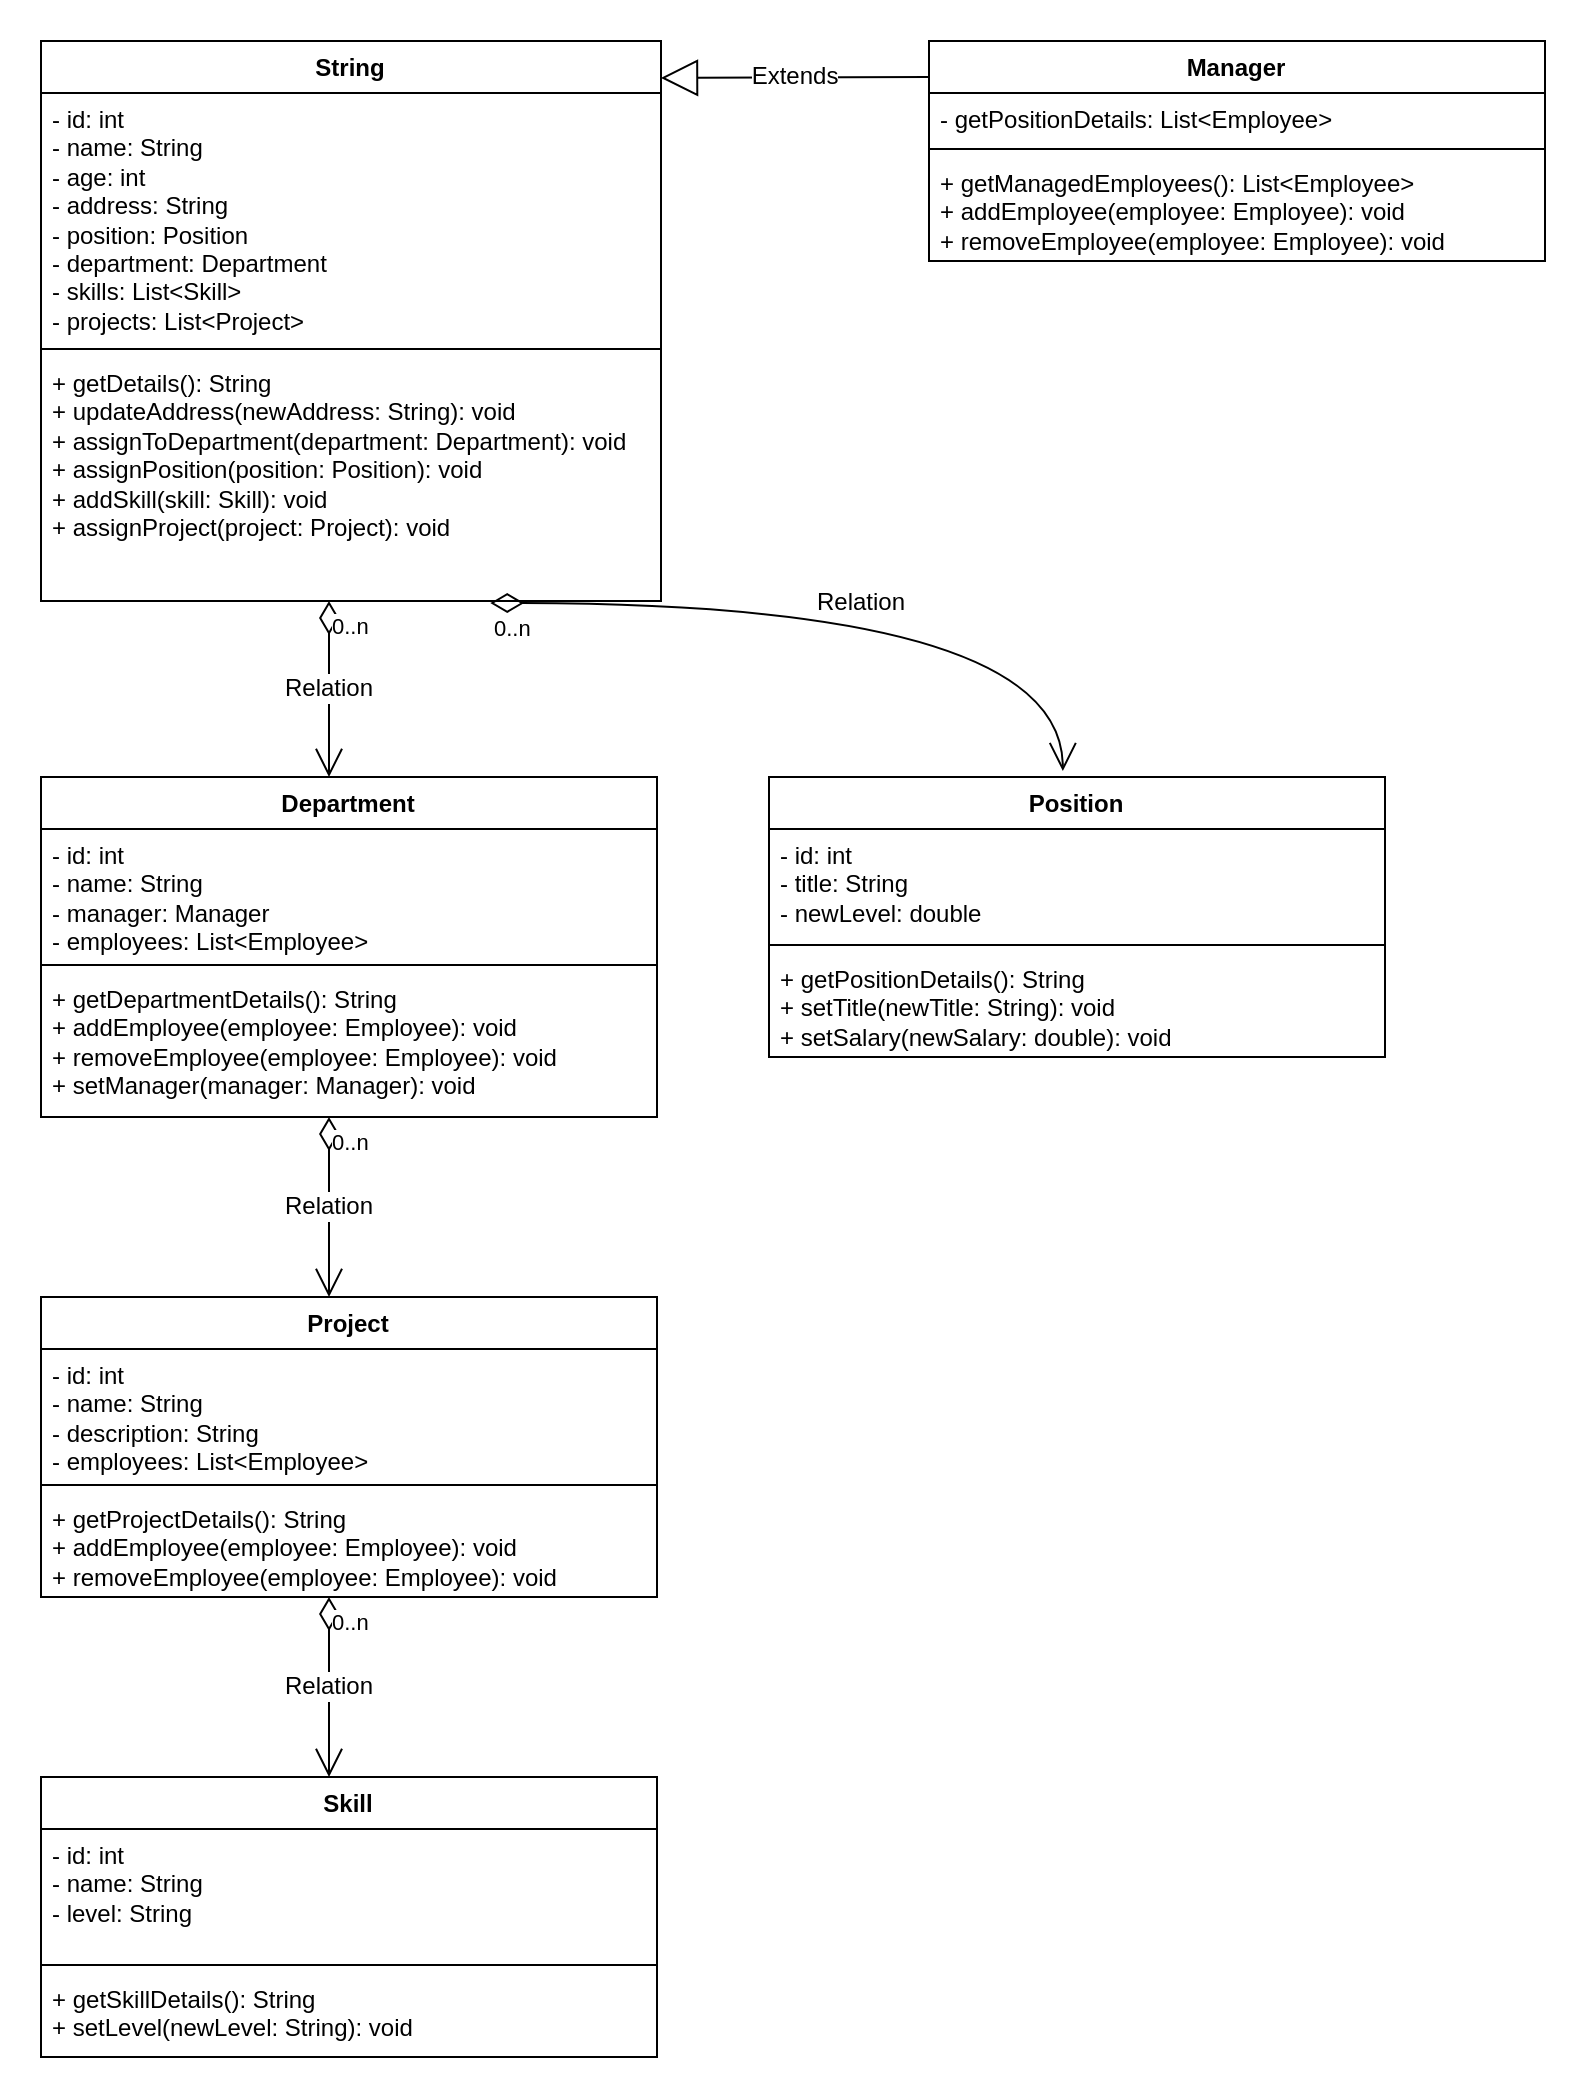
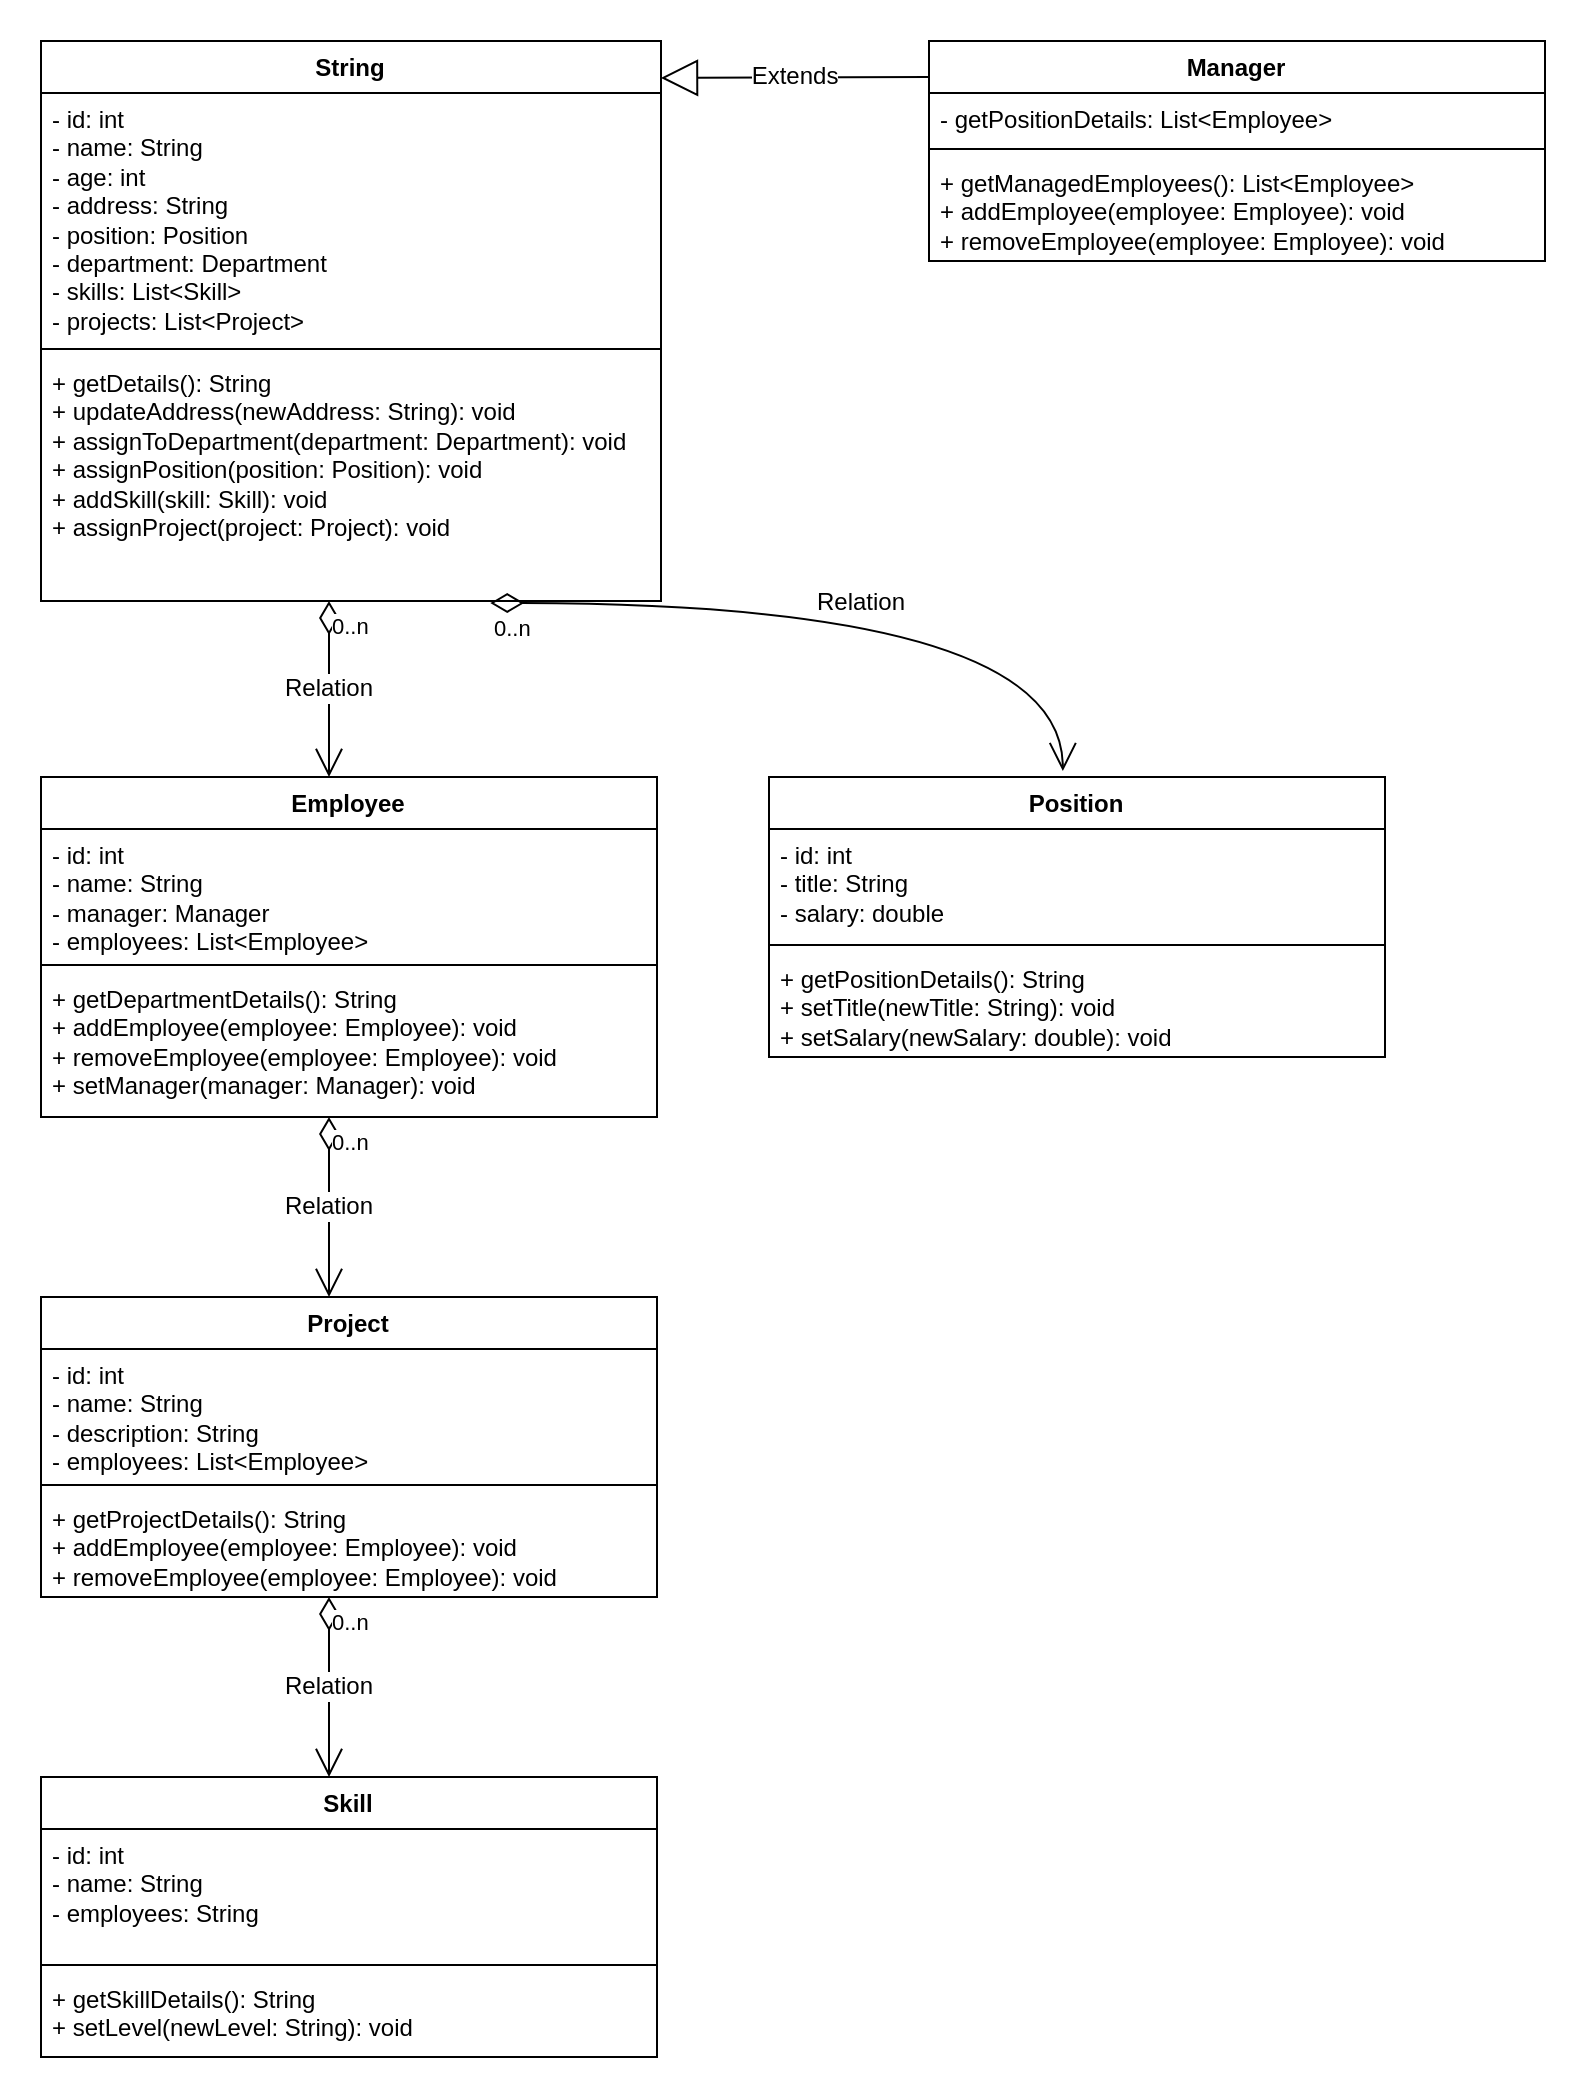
(349, 805) -> (349, 805)
(886, 886) -> (873, 886)
(135, 1886) -> (165, 1886)
